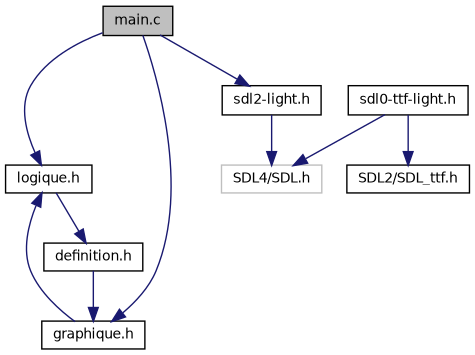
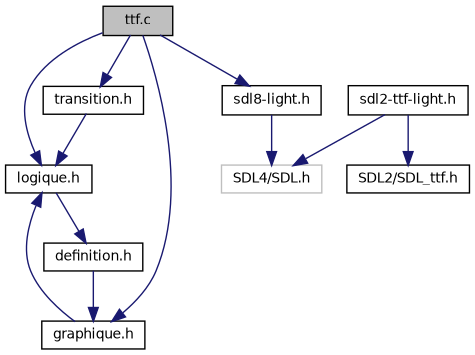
(138, 21) -> (138, 21)
none -> (93, 100)
(272, 100) -> (272, 100)
(408, 100) -> (408, 100)
